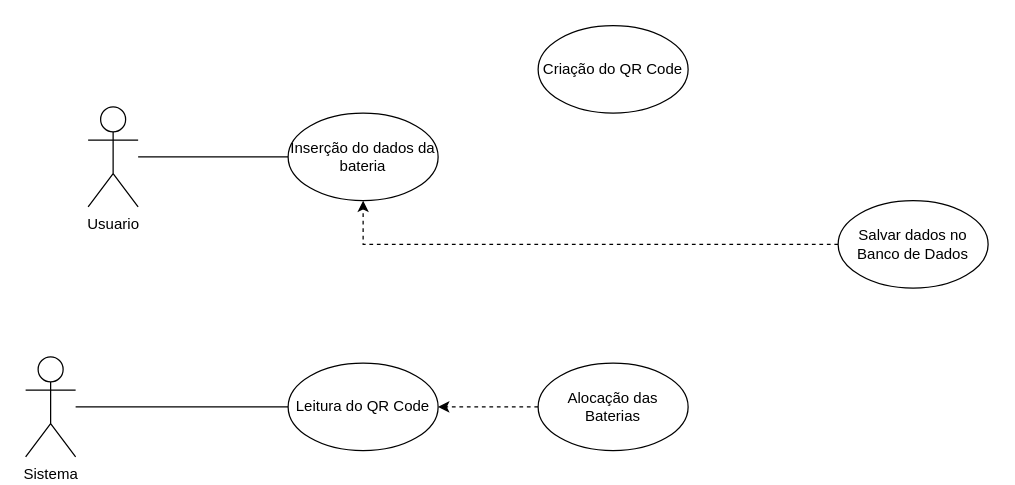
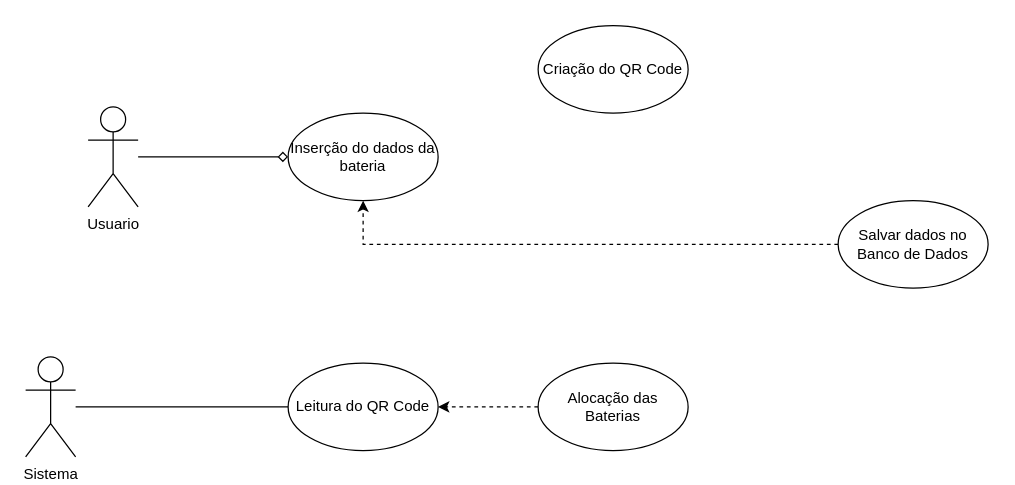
(282, 157) -> (277, 157)
